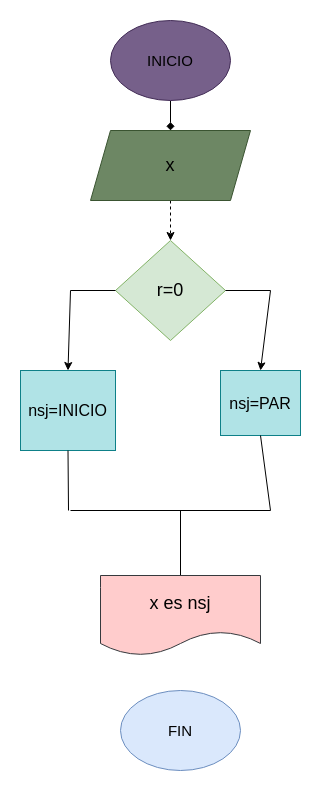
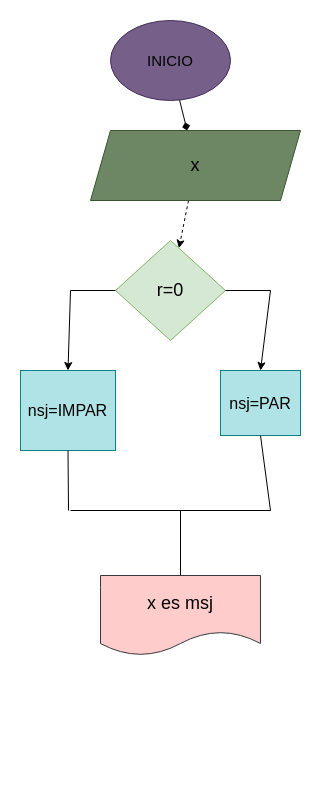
(171, 166) -> (196, 166)
(68, 411) -> (68, 411)
(181, 604) -> (181, 604)
(181, 731) -> none
